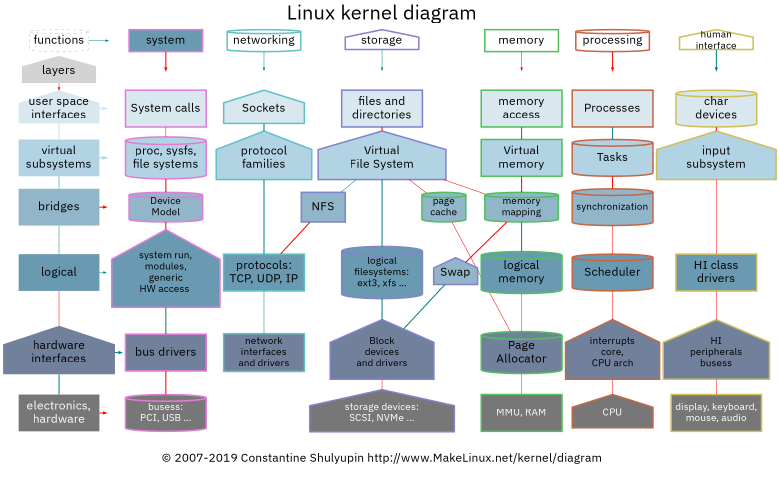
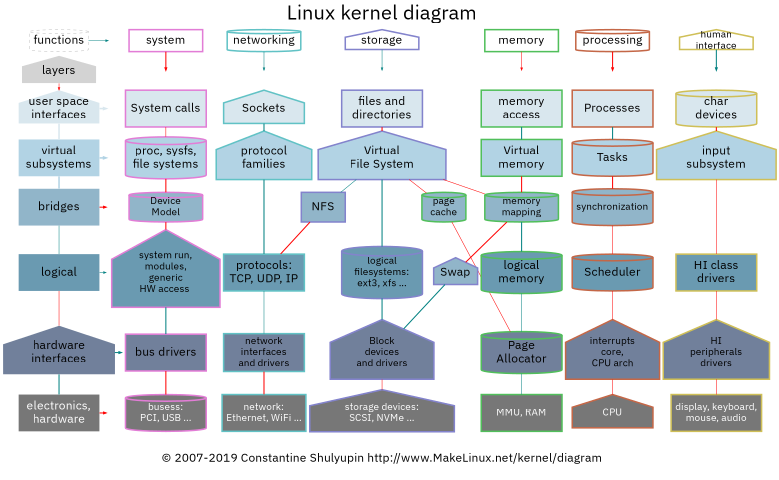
(166, 41) -> (166, 41)
(716, 353) -> (716, 353)
none -> (264, 413)
